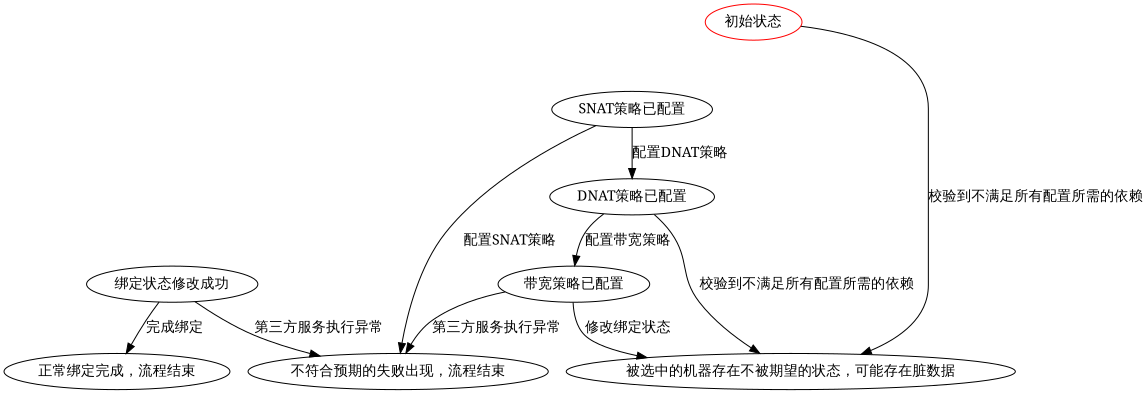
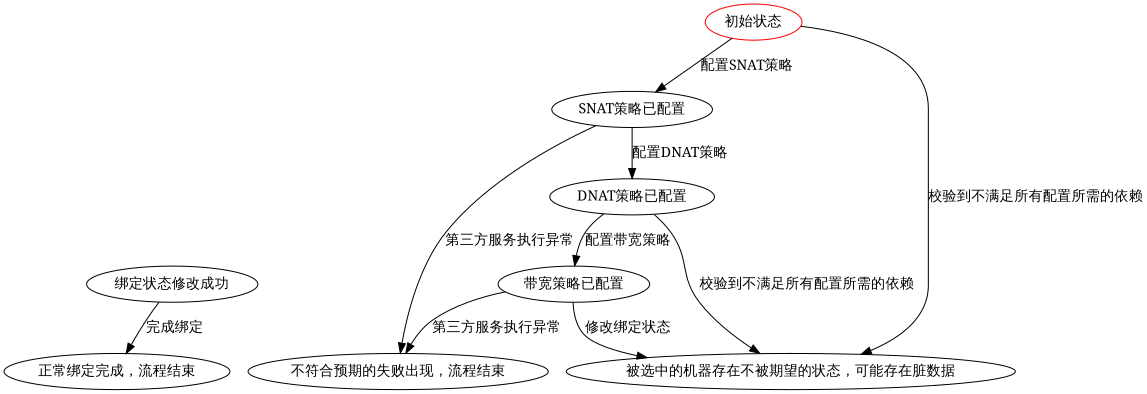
none -> (698, 62)
(510, 240) -> (510, 240)
(250, 333) -> none
